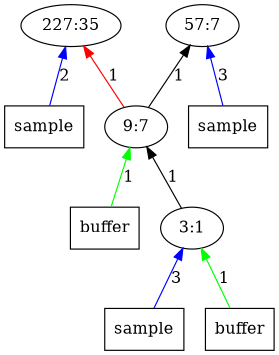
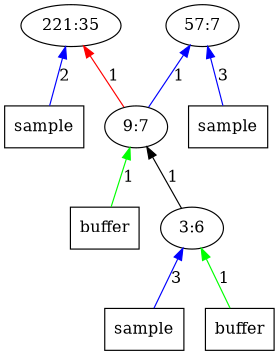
(71, 26) -> (71, 26)
(166, 81) -> (166, 81)
(192, 228) -> (192, 228)
